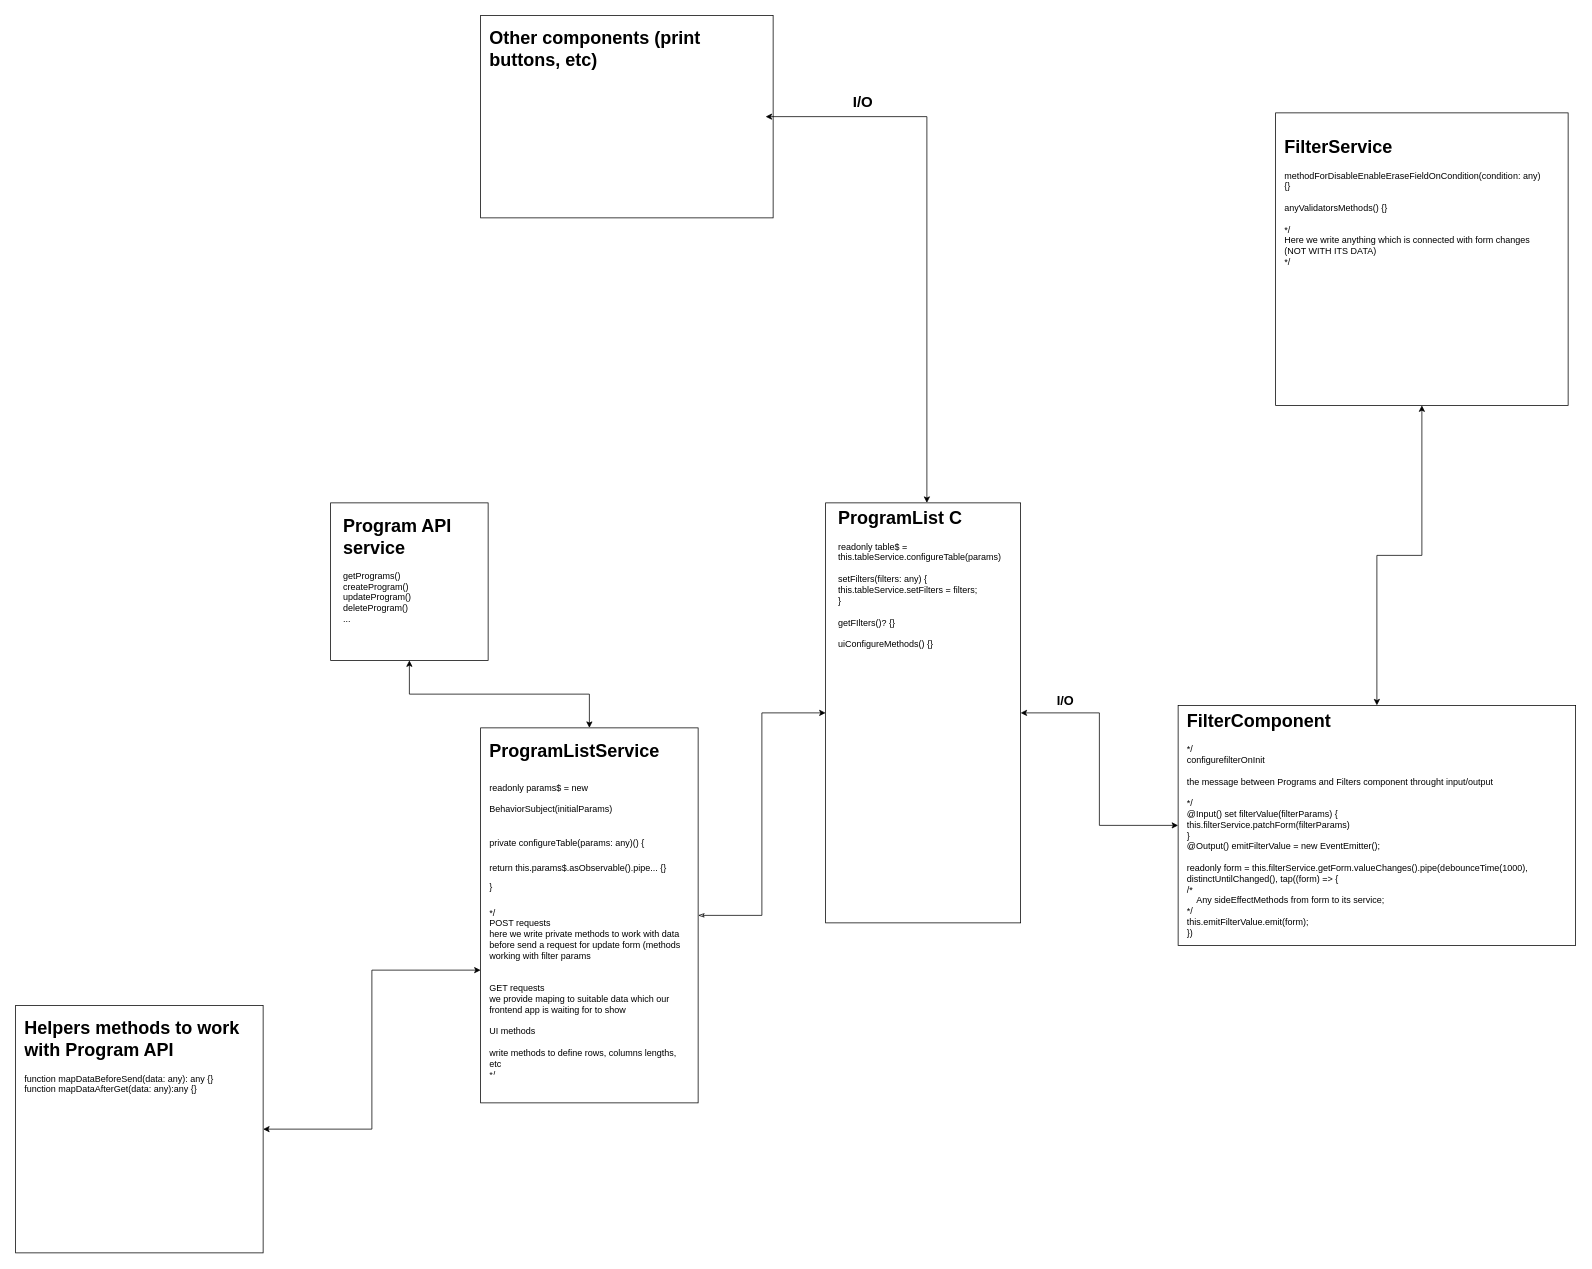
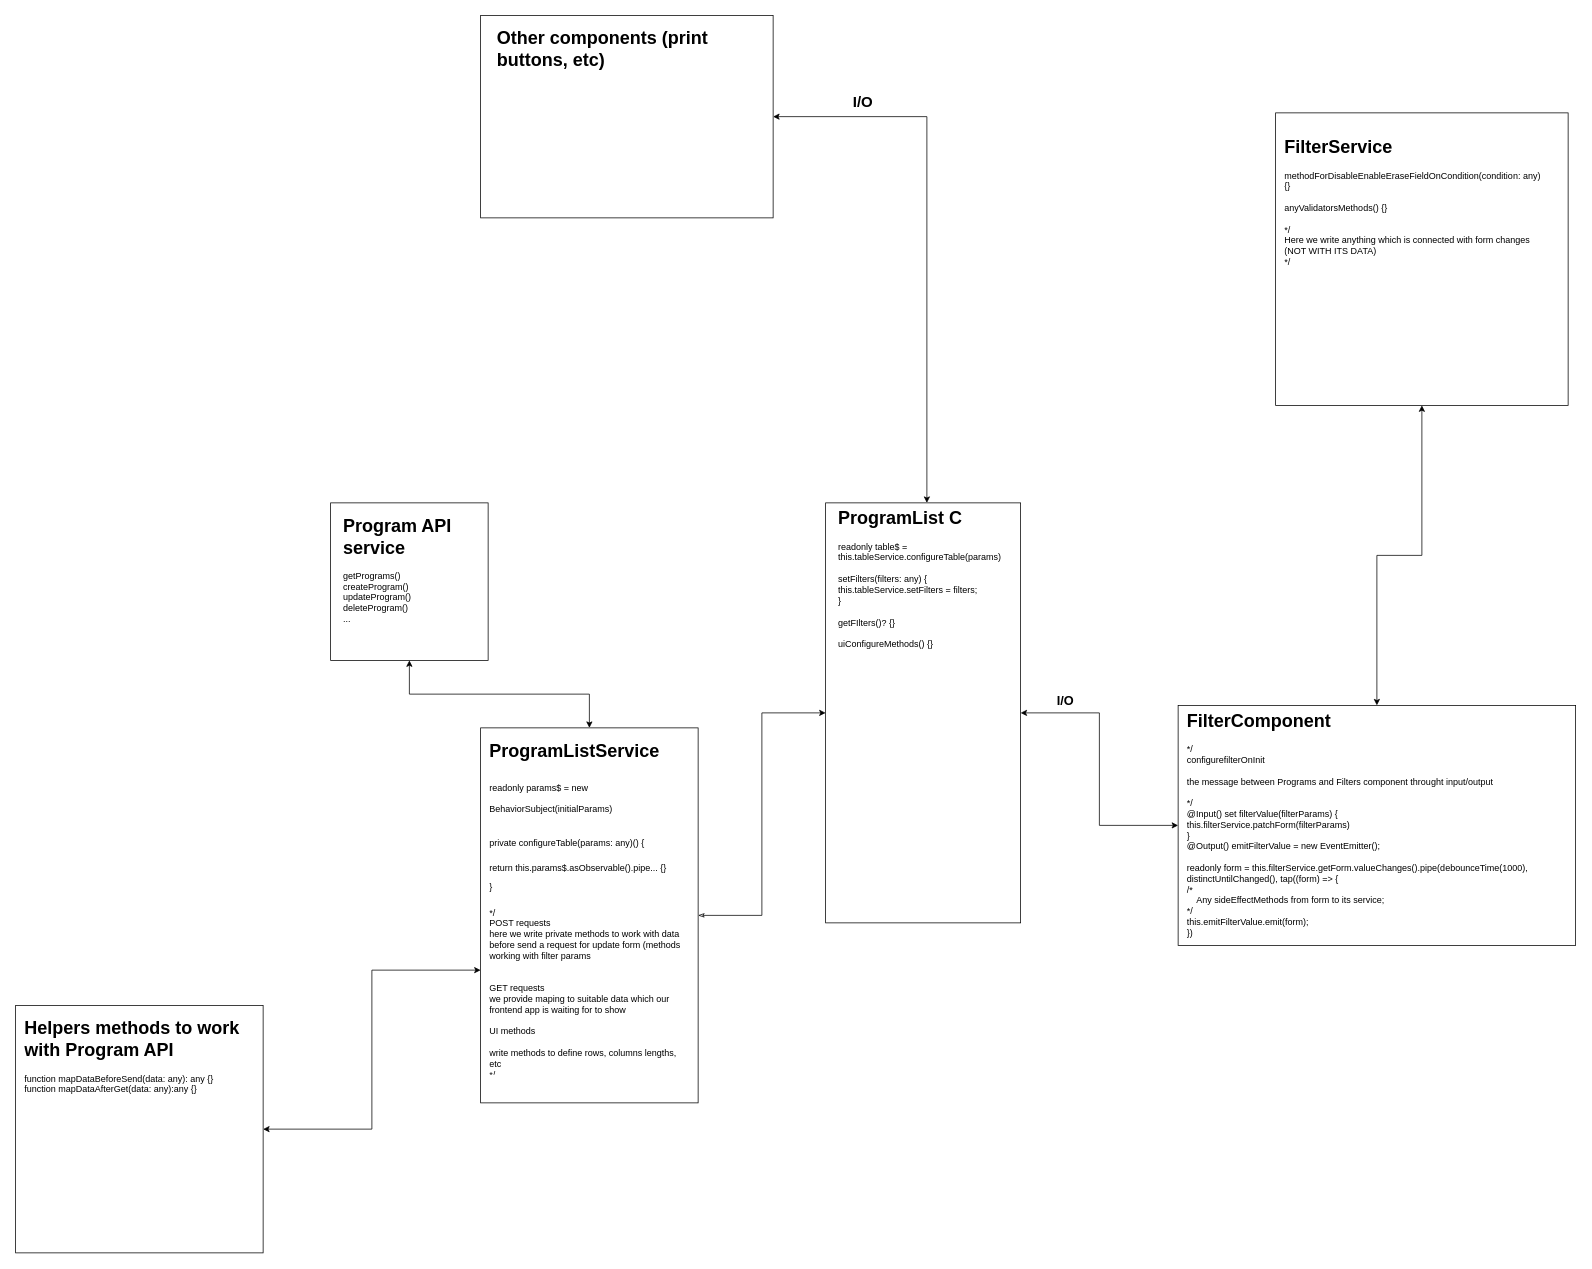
(627, 117) -> (634, 117)
